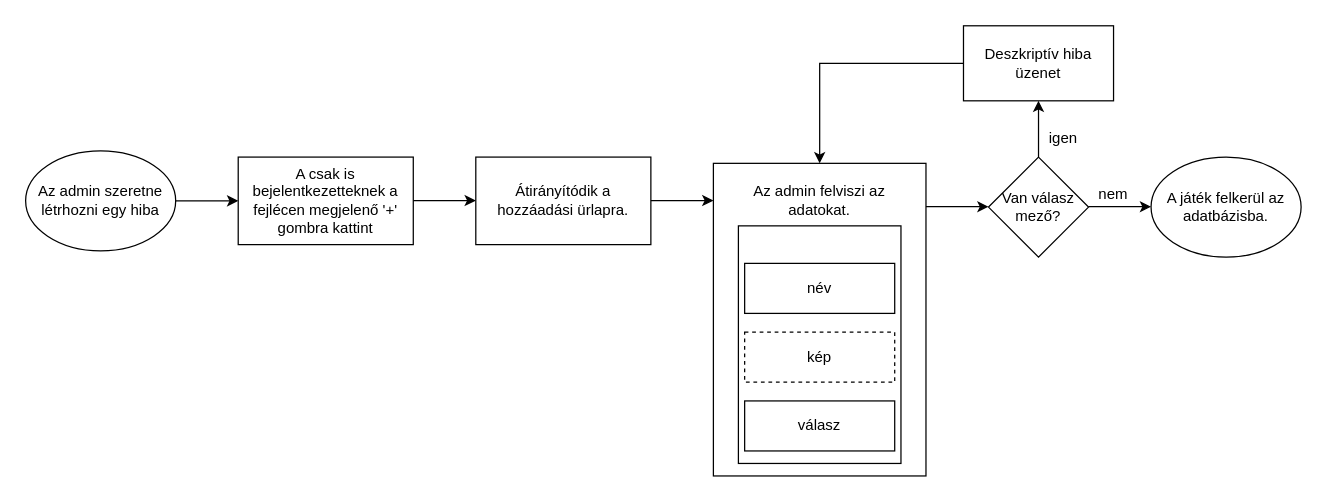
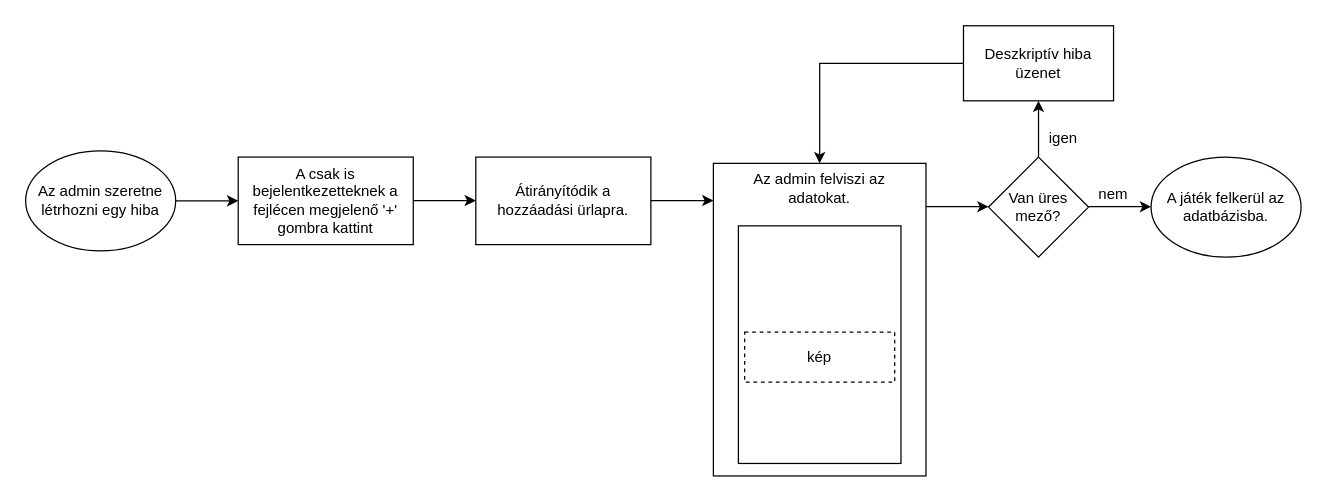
(819, 201) -> (819, 188)
(1038, 207) -> (1038, 207)
(819, 288) -> none
(819, 426) -> none
